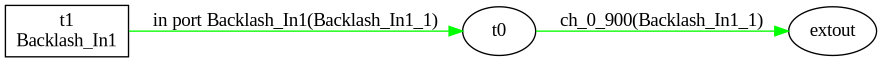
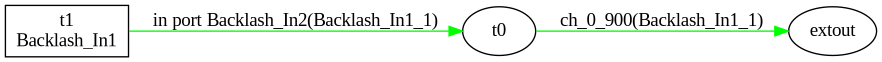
(296, 21) -> (296, 21)
